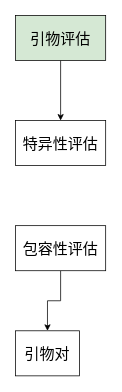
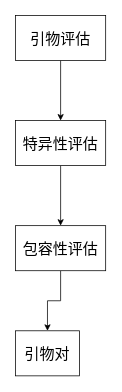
(60, 38) -> (60, 38)
none -> (60, 192)
